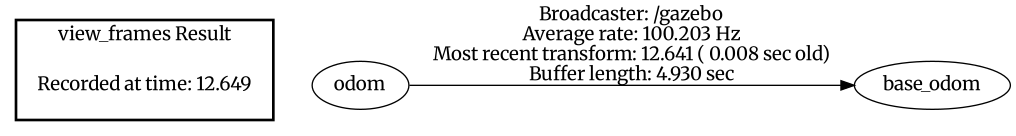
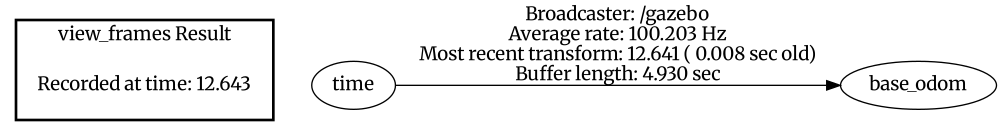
(145, 85) -> (145, 85)
(361, 85) -> (354, 85)
